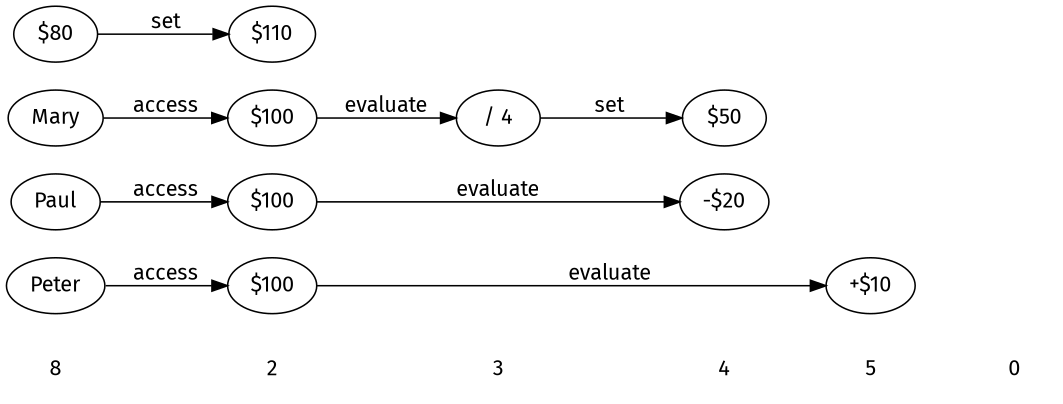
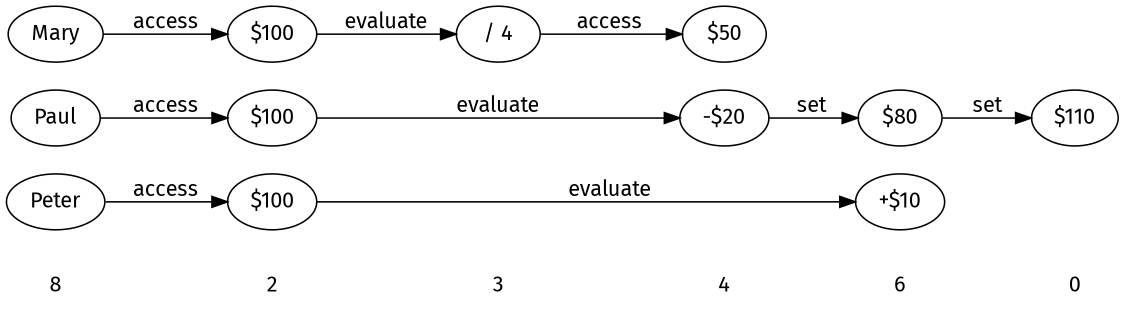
(610, 106) -> (610, 23)
none -> (806, 118)
(871, 370) -> (900, 286)
